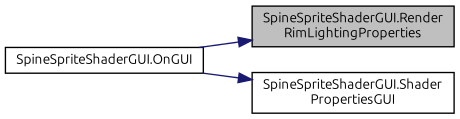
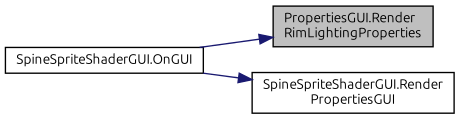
(353, 26) -> (353, 26)
(353, 93) -> (353, 93)
